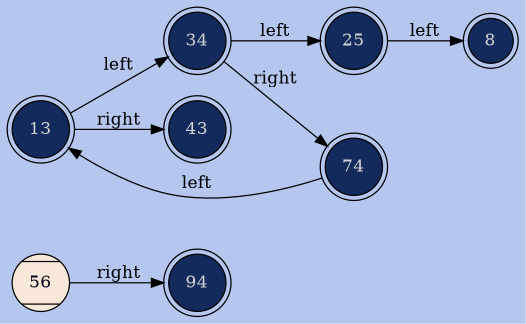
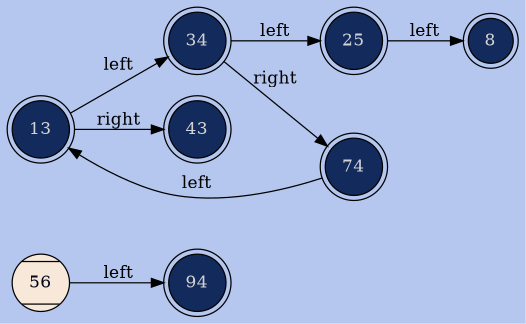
(119, 273) -> (119, 273)
